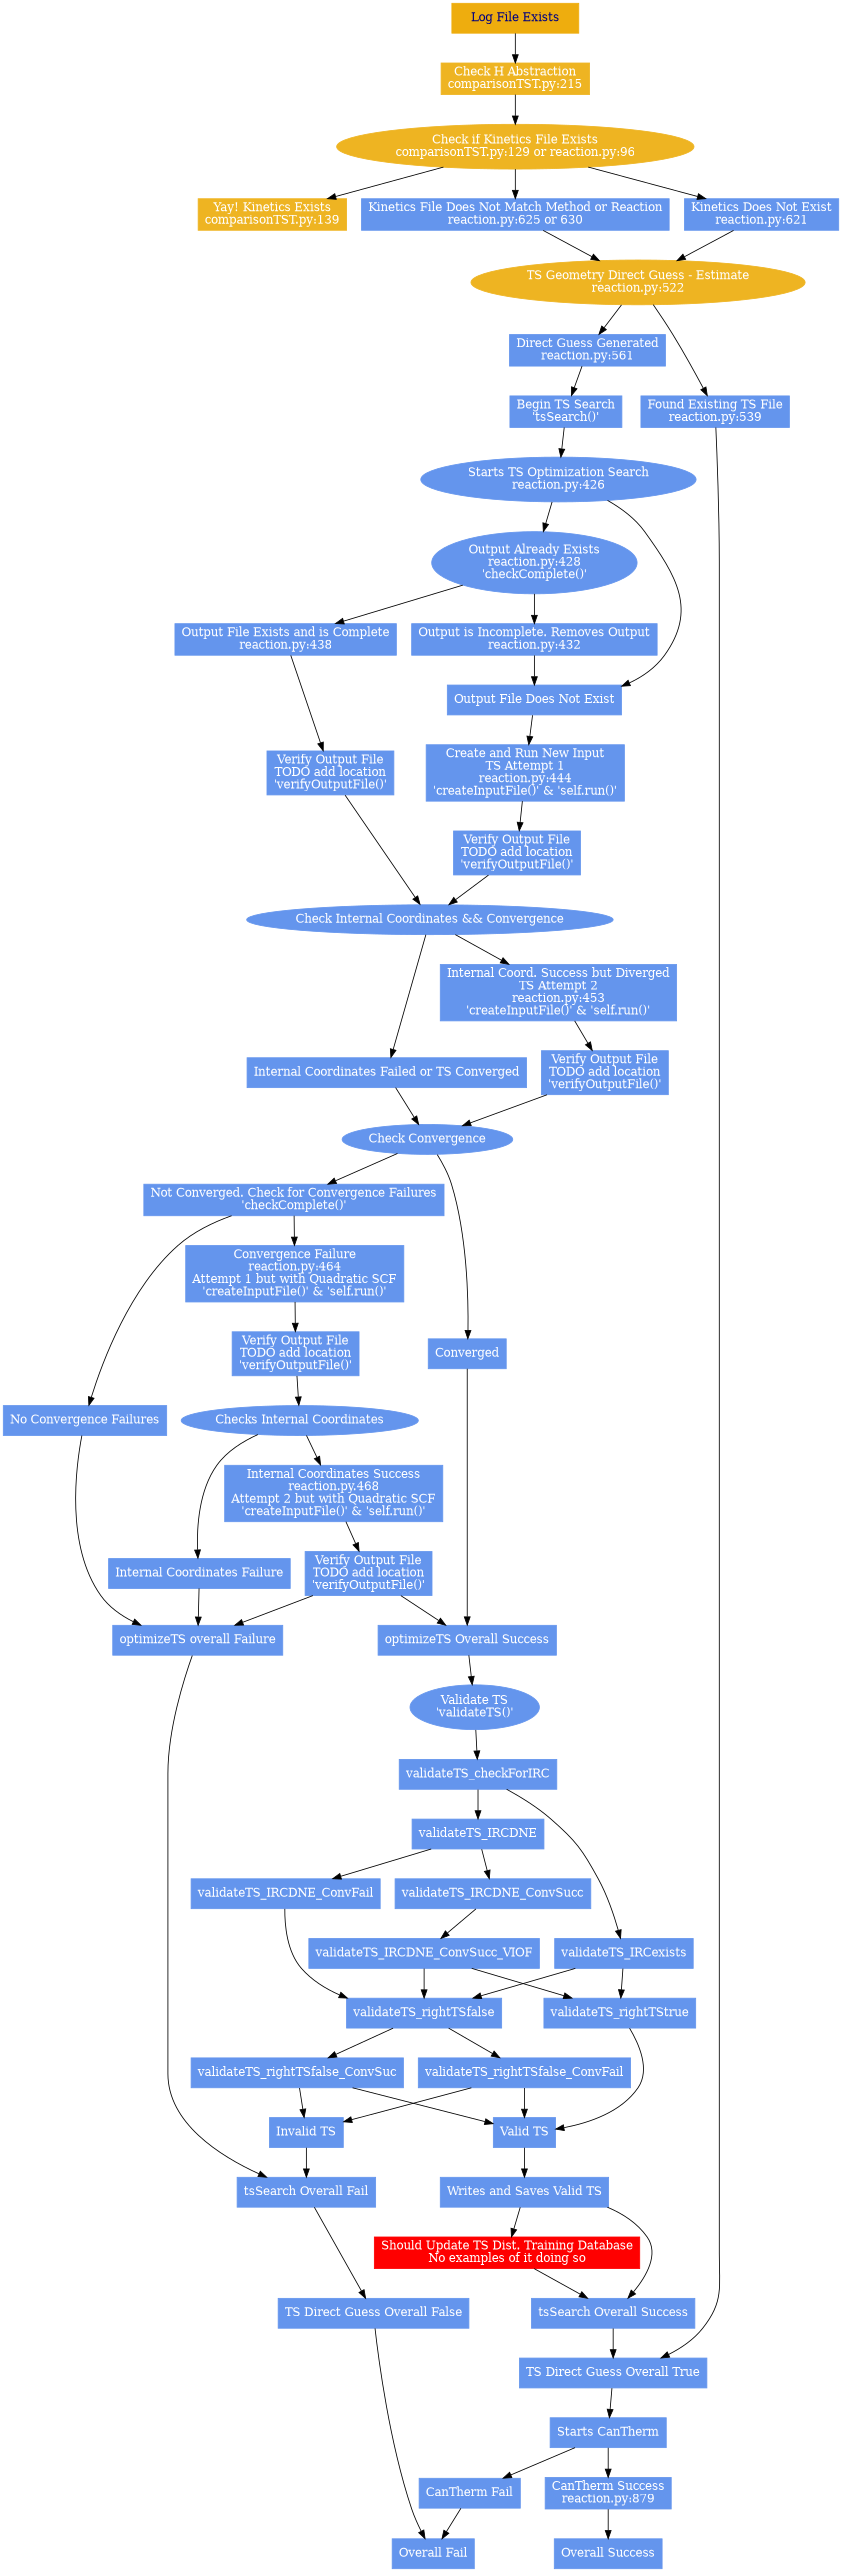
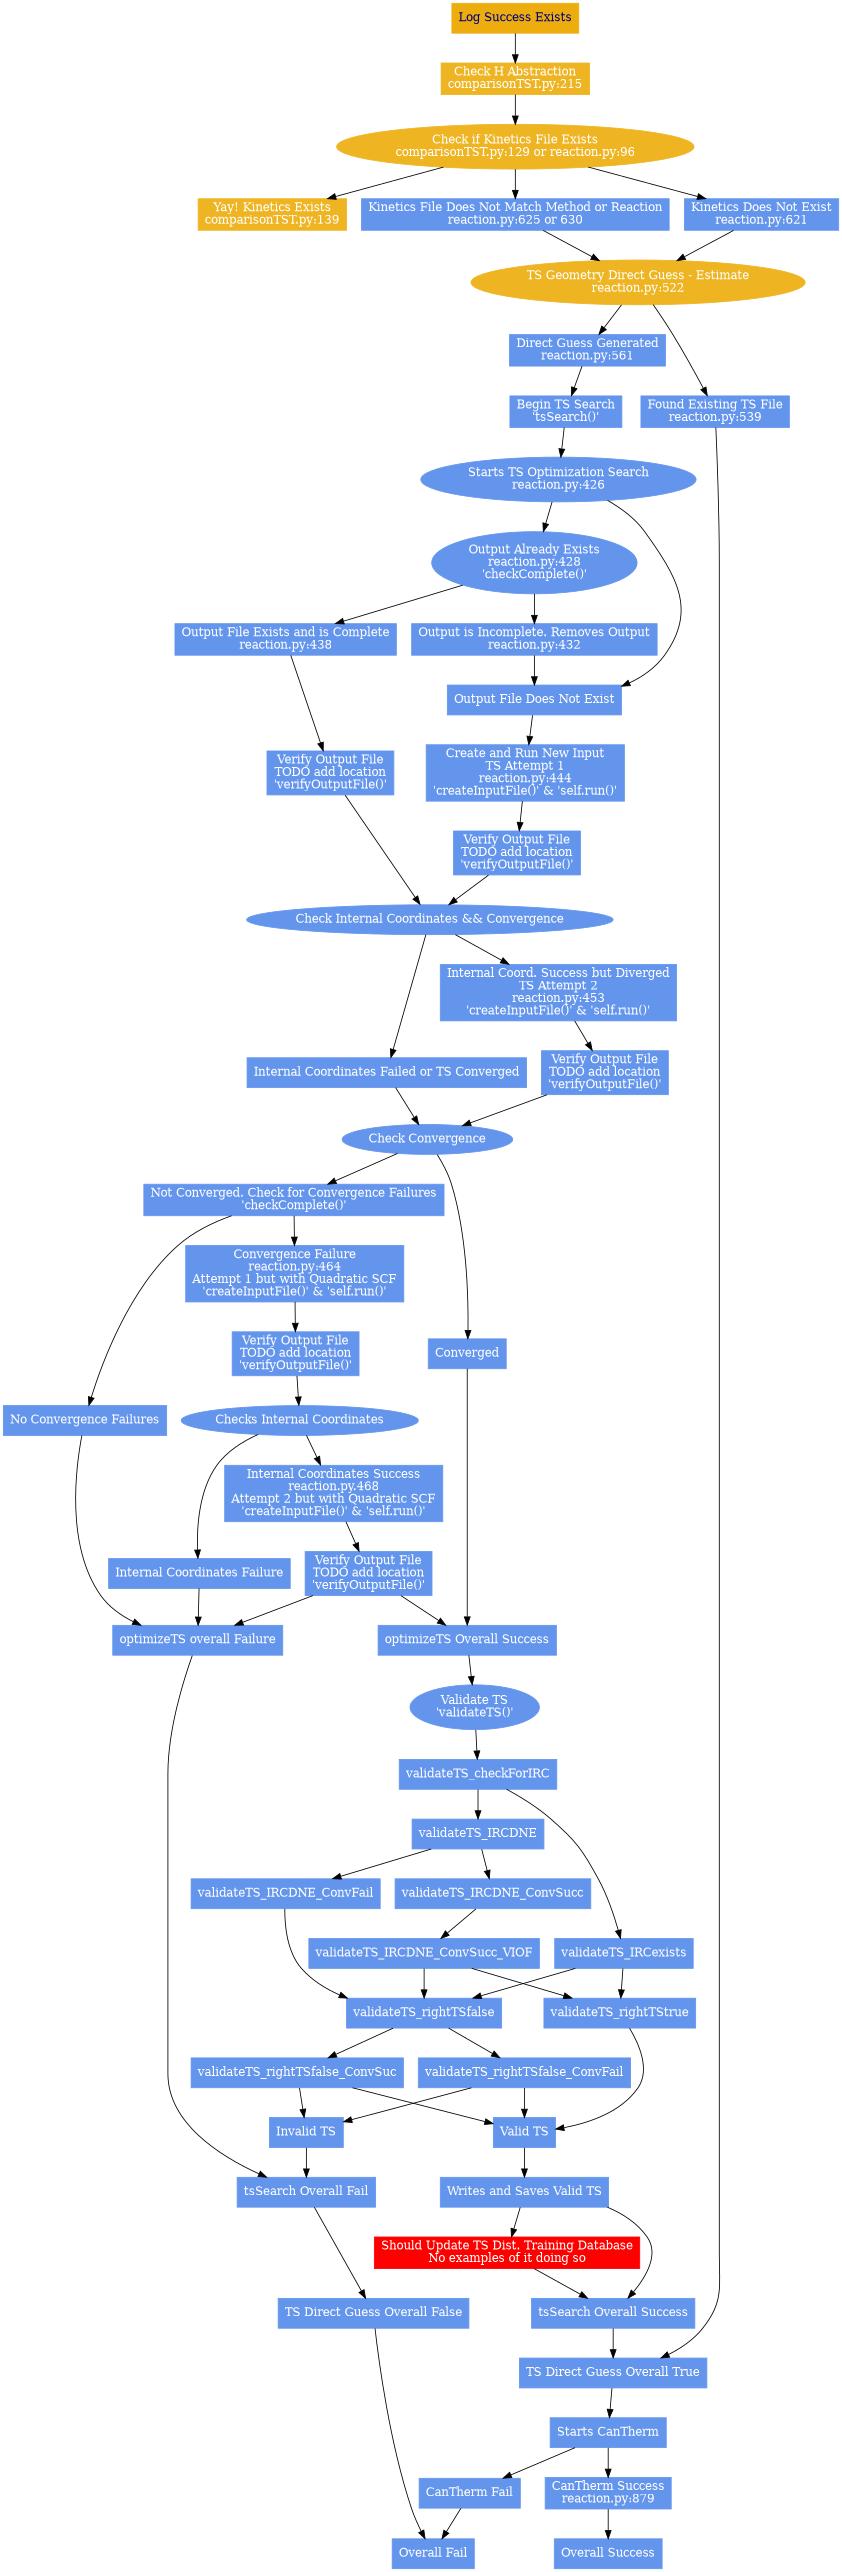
(515, 18) -> (515, 18)
